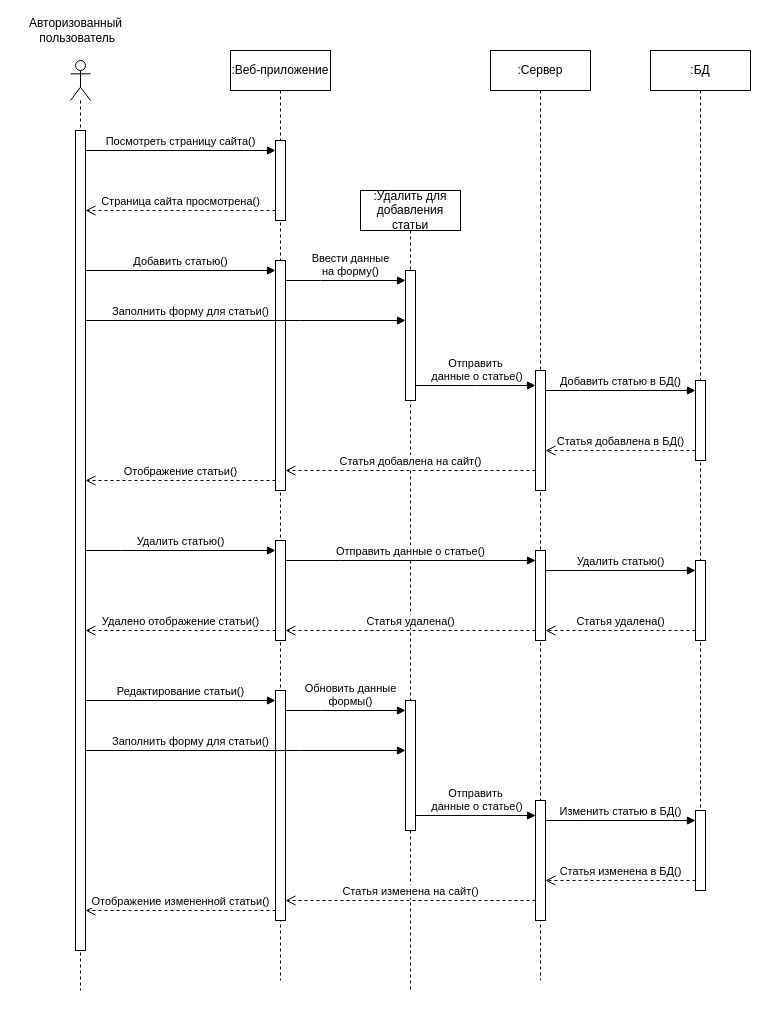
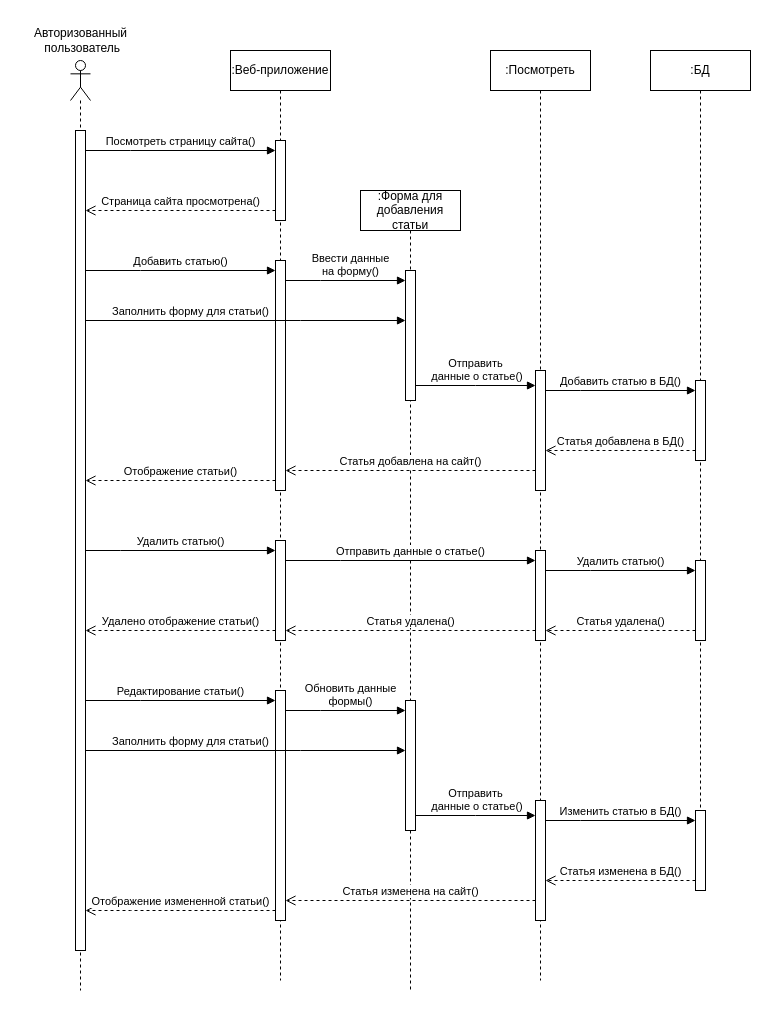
(76, 31) -> (81, 41)
(541, 71) -> (541, 71)
(411, 211) -> (411, 211)
